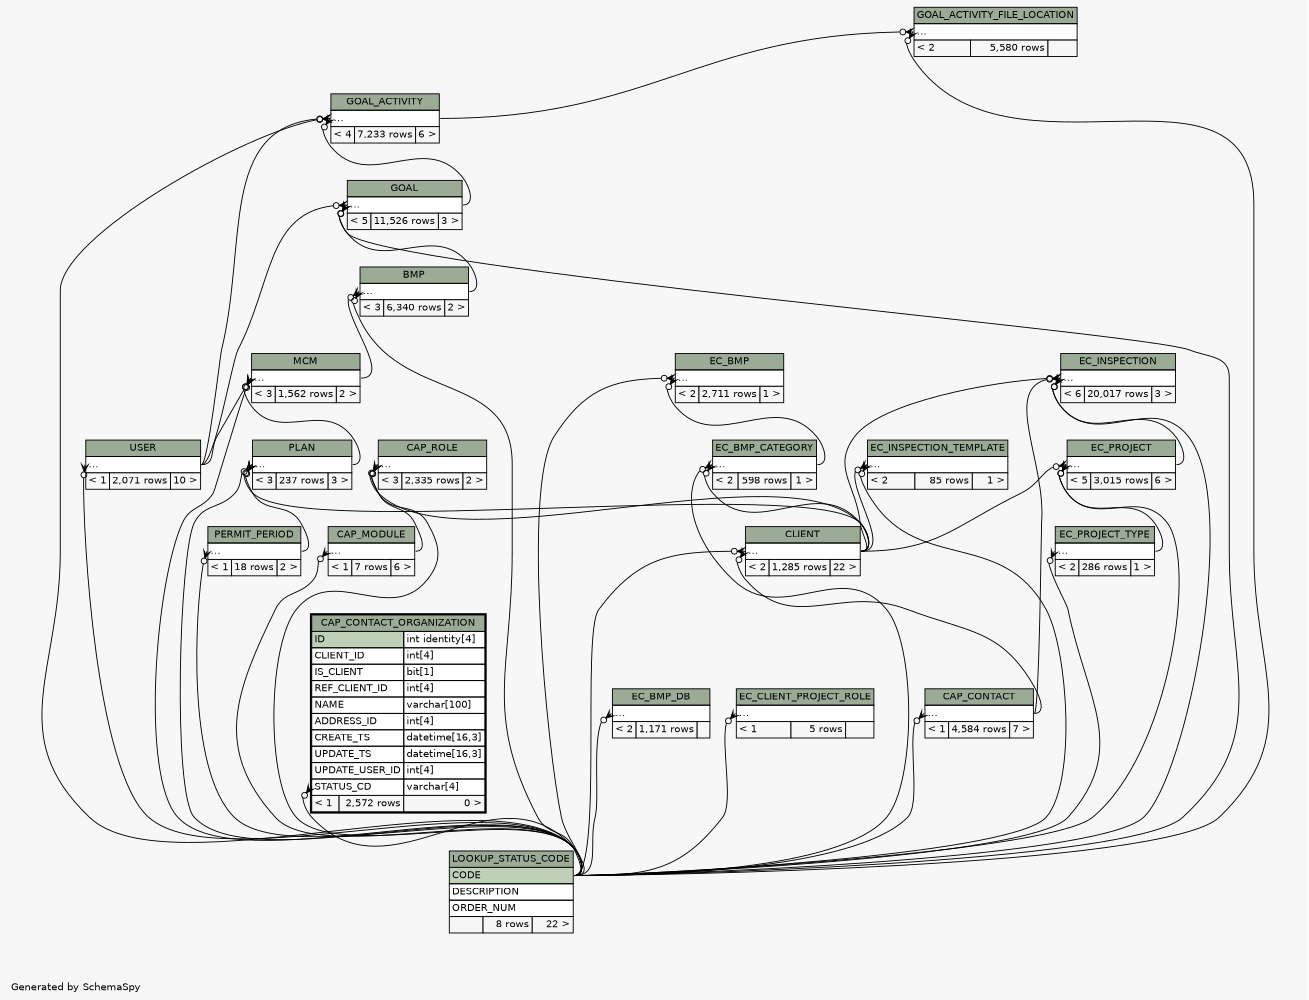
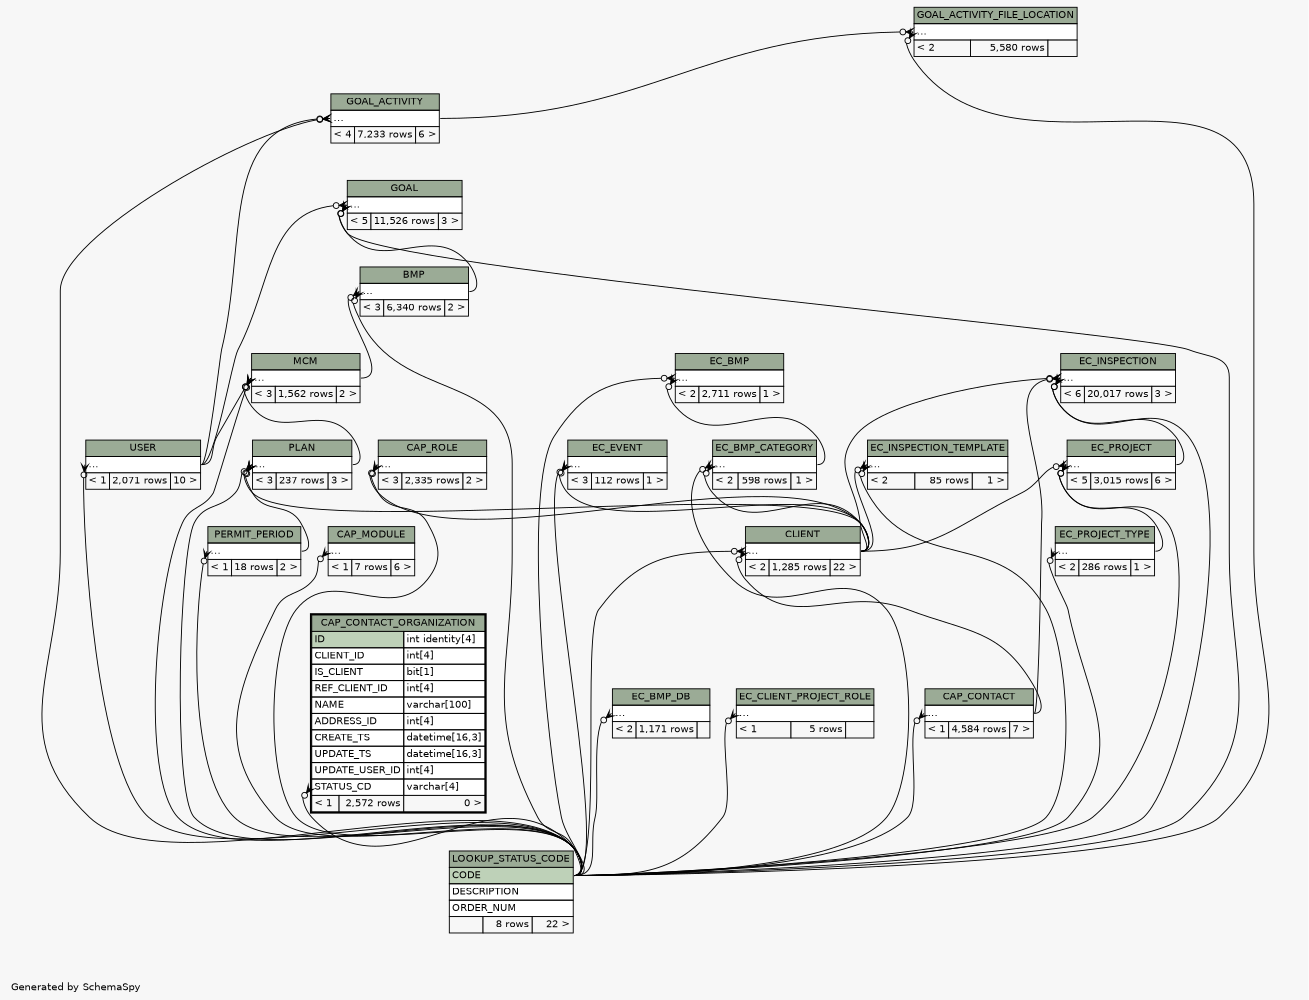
(404, 161) -> none
none -> (617, 465)
(411, 518) -> none
